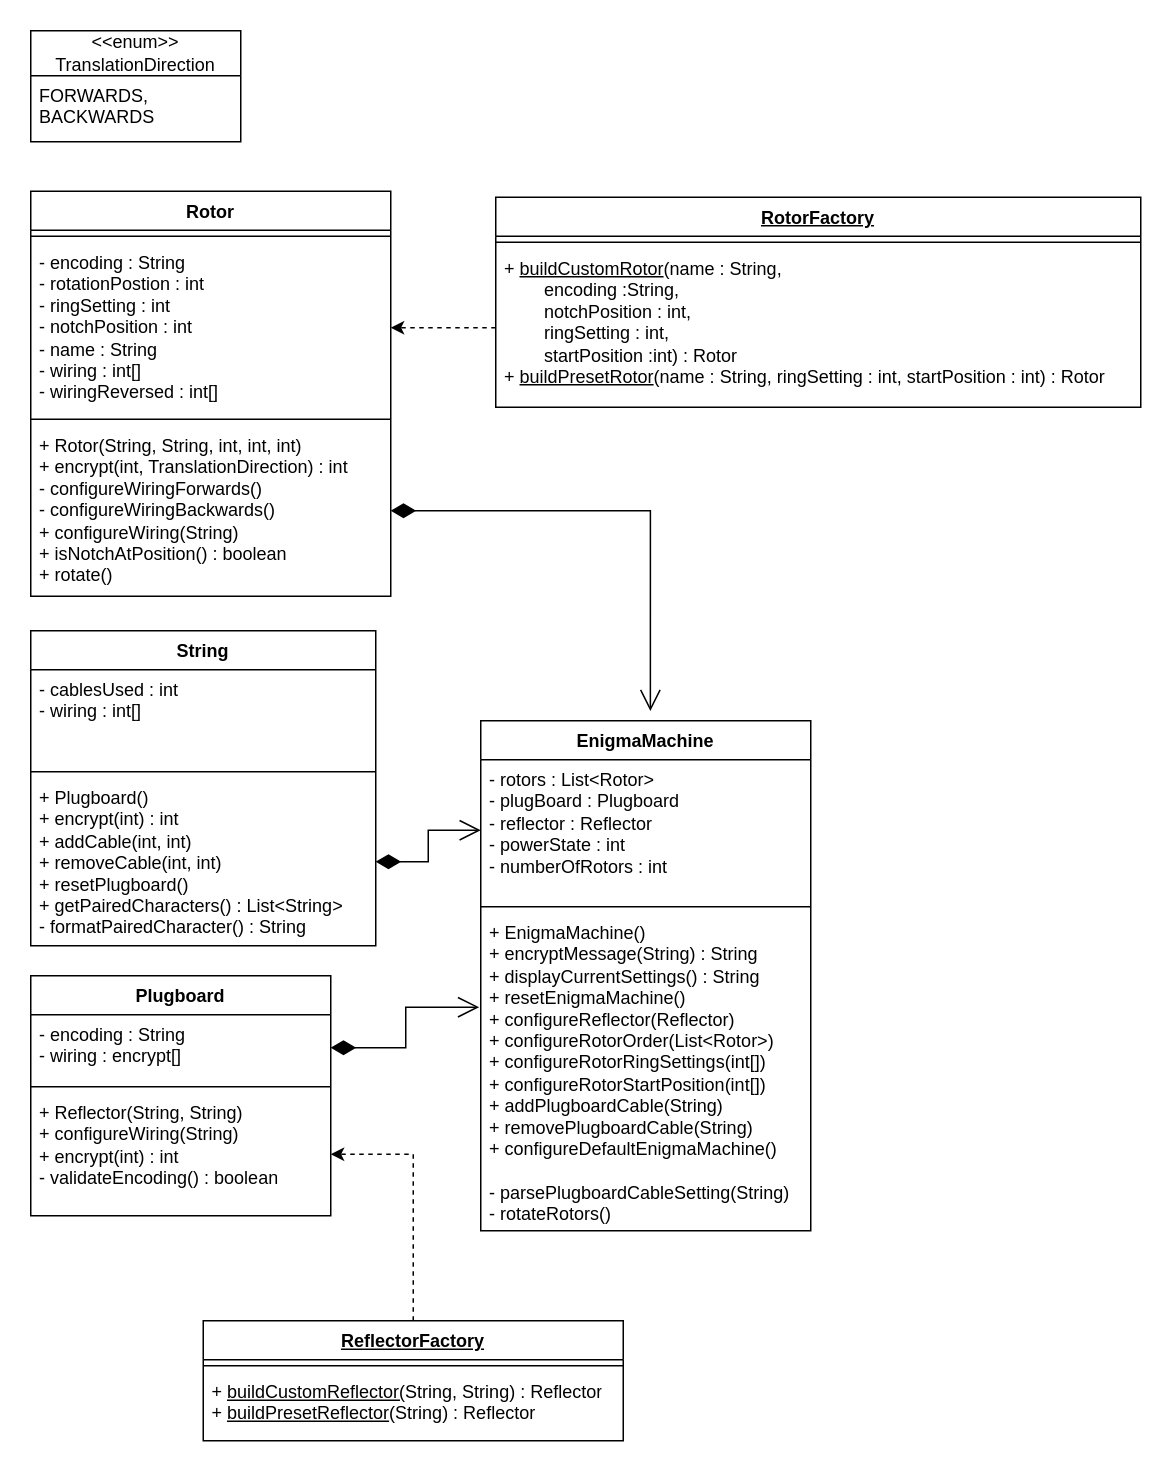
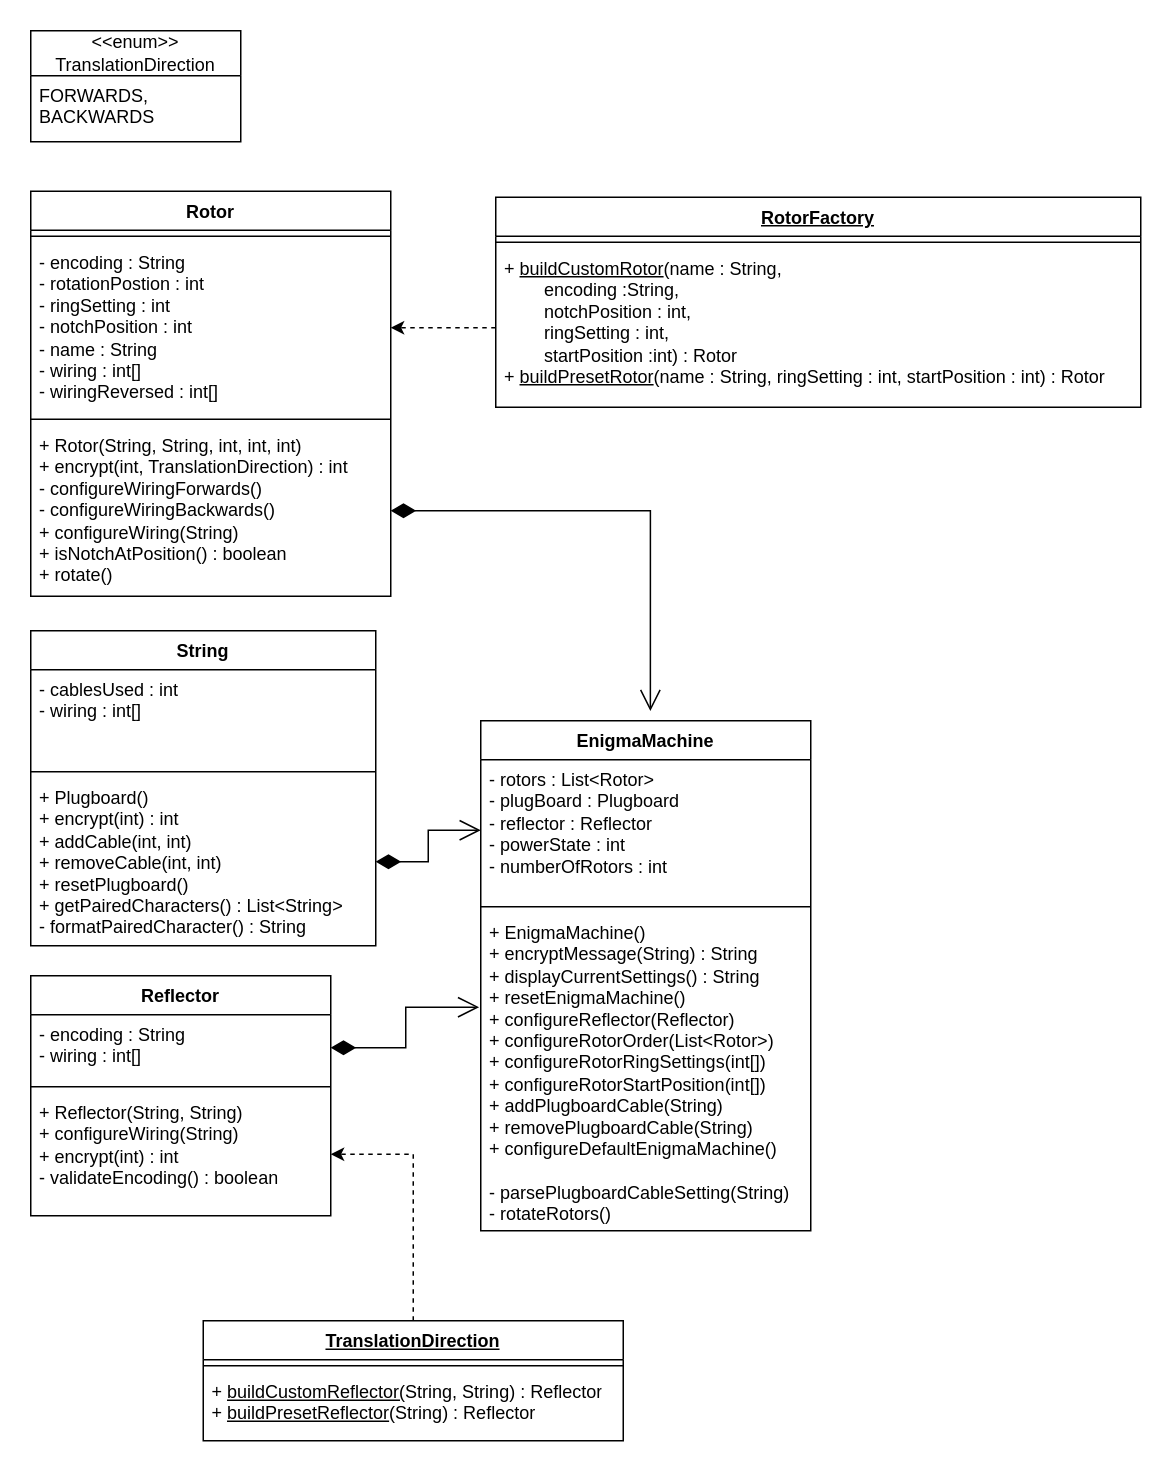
(181, 997) -> (181, 997)
(127, 1047) -> (121, 1047)
(413, 1342) -> (413, 1342)
